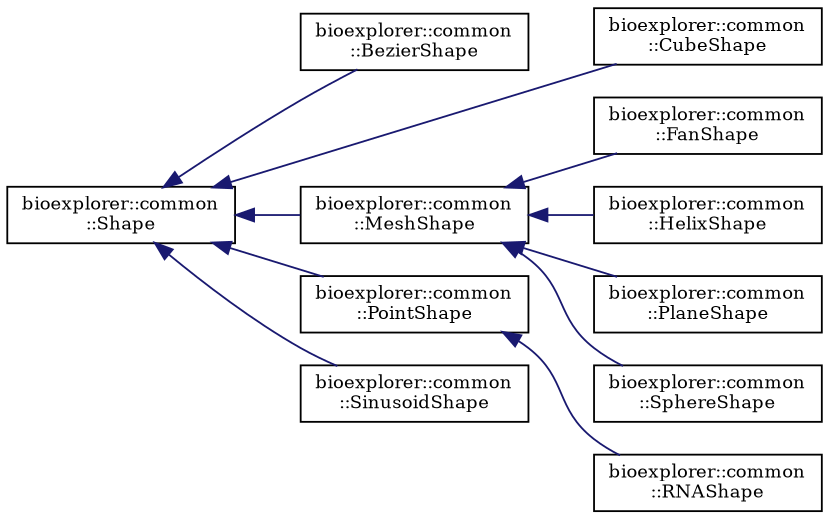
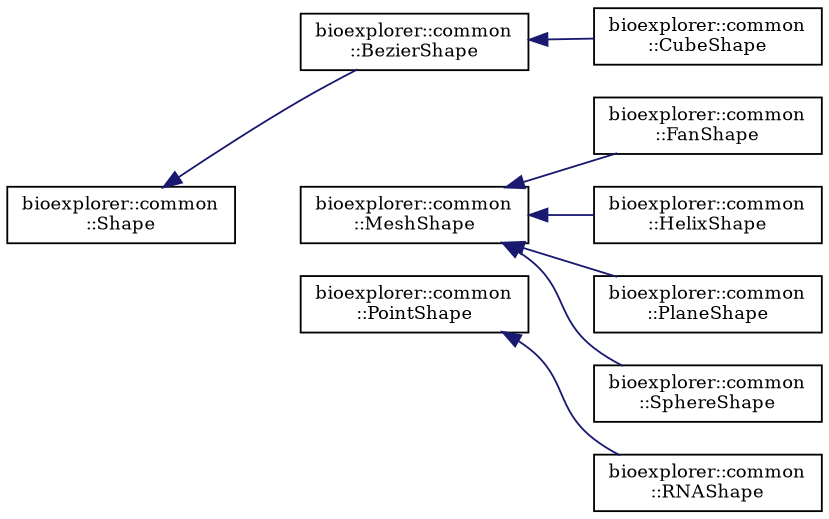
(424, 123) -> (571, 39)
(277, 215) -> none
(277, 262) -> none
(415, 394) -> none
